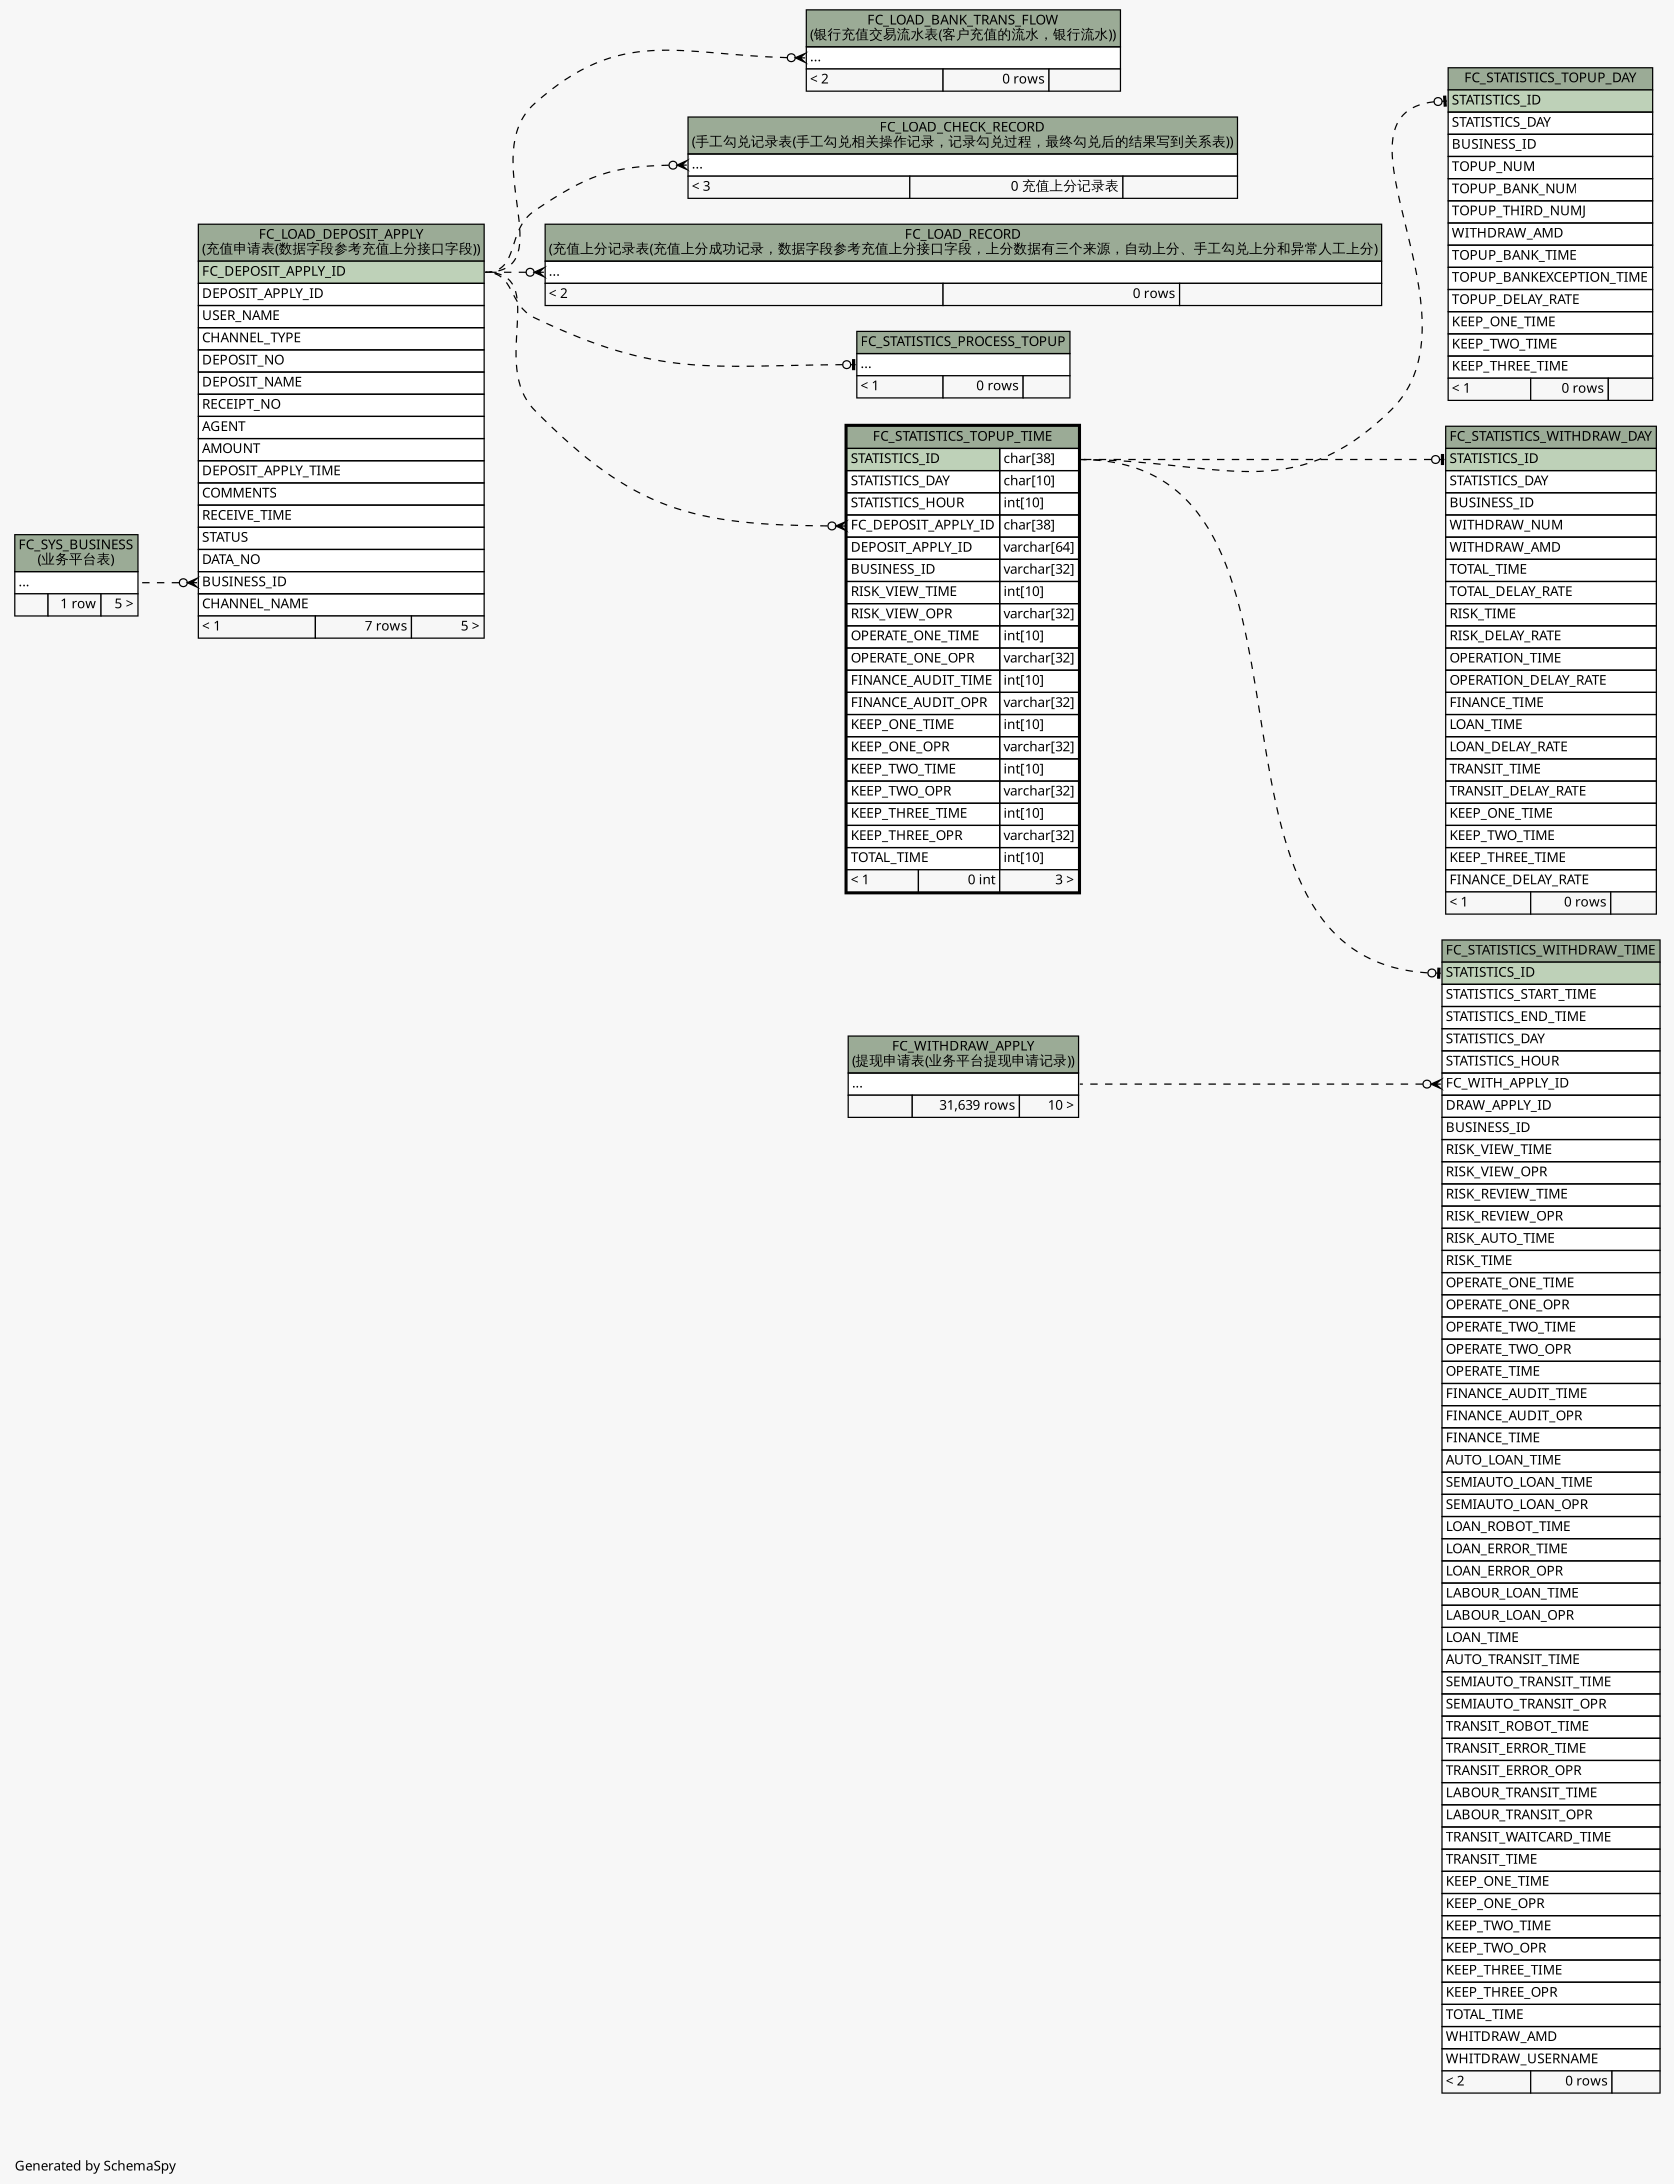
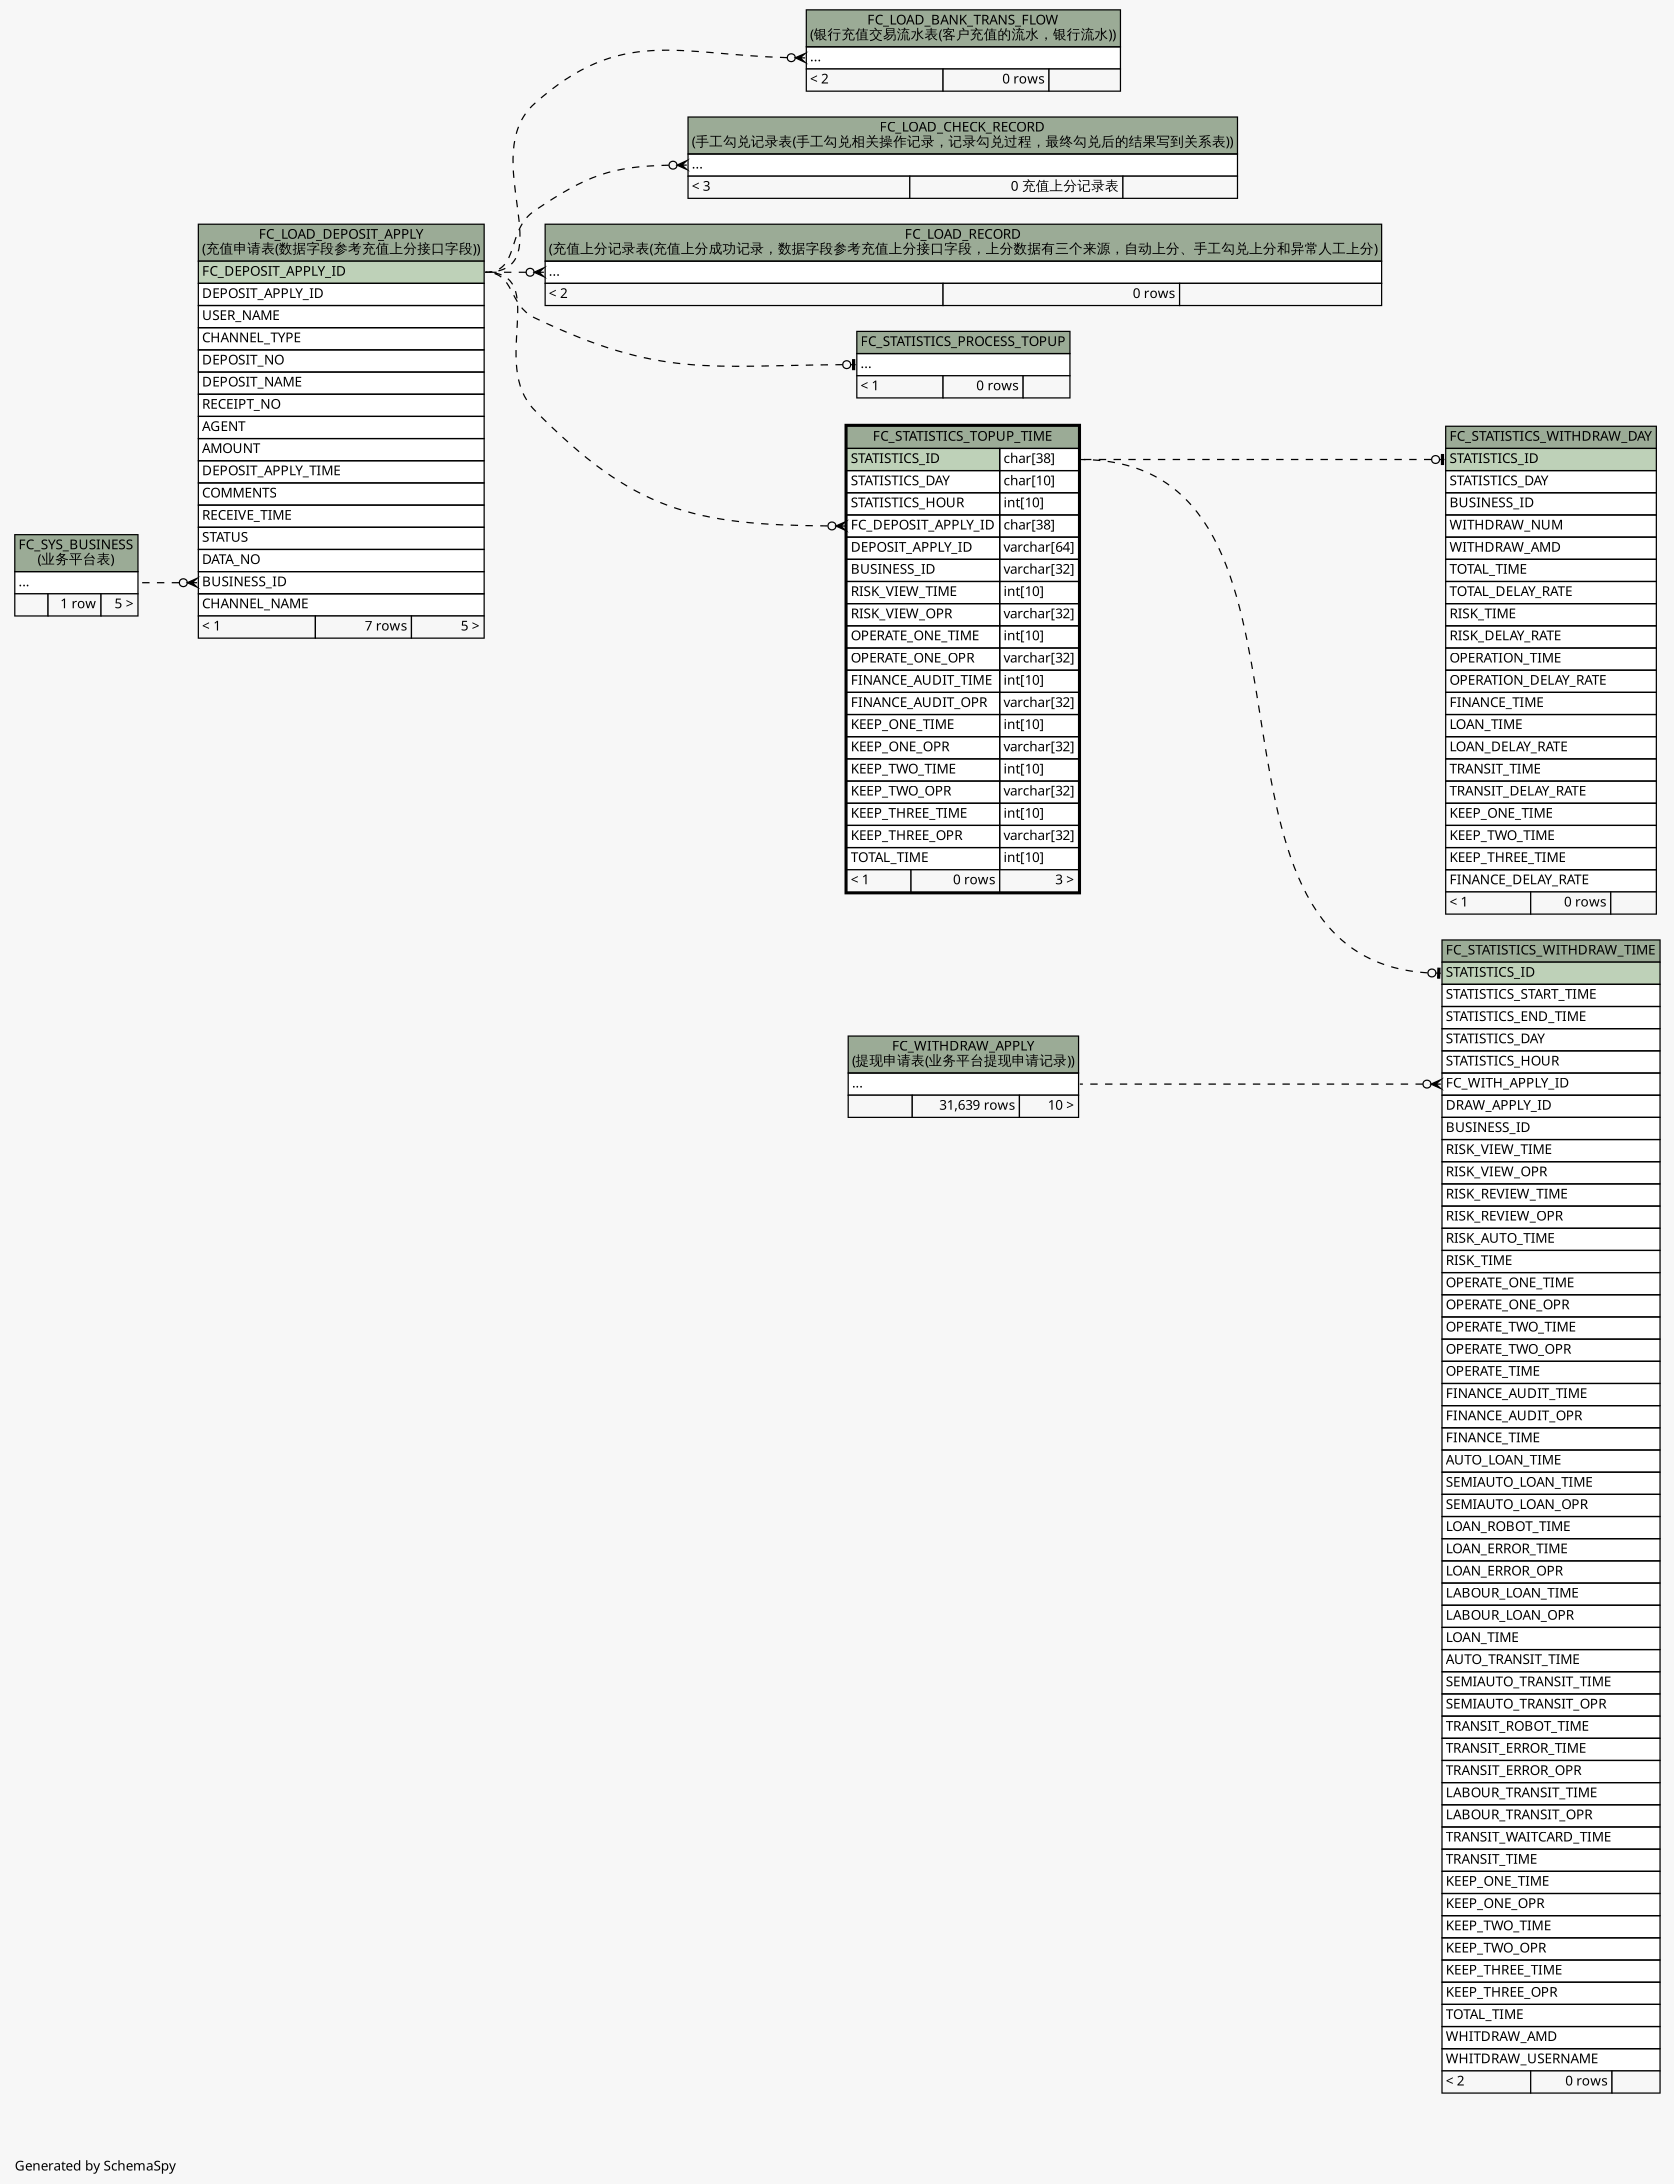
(1550, 234) -> none
(982, 880) -> (974, 880)
